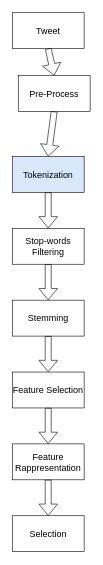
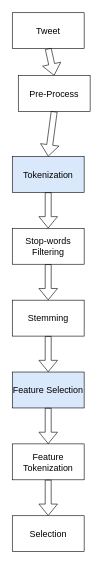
(48, 390) -> (48, 390)
(48, 462) -> (48, 462)
